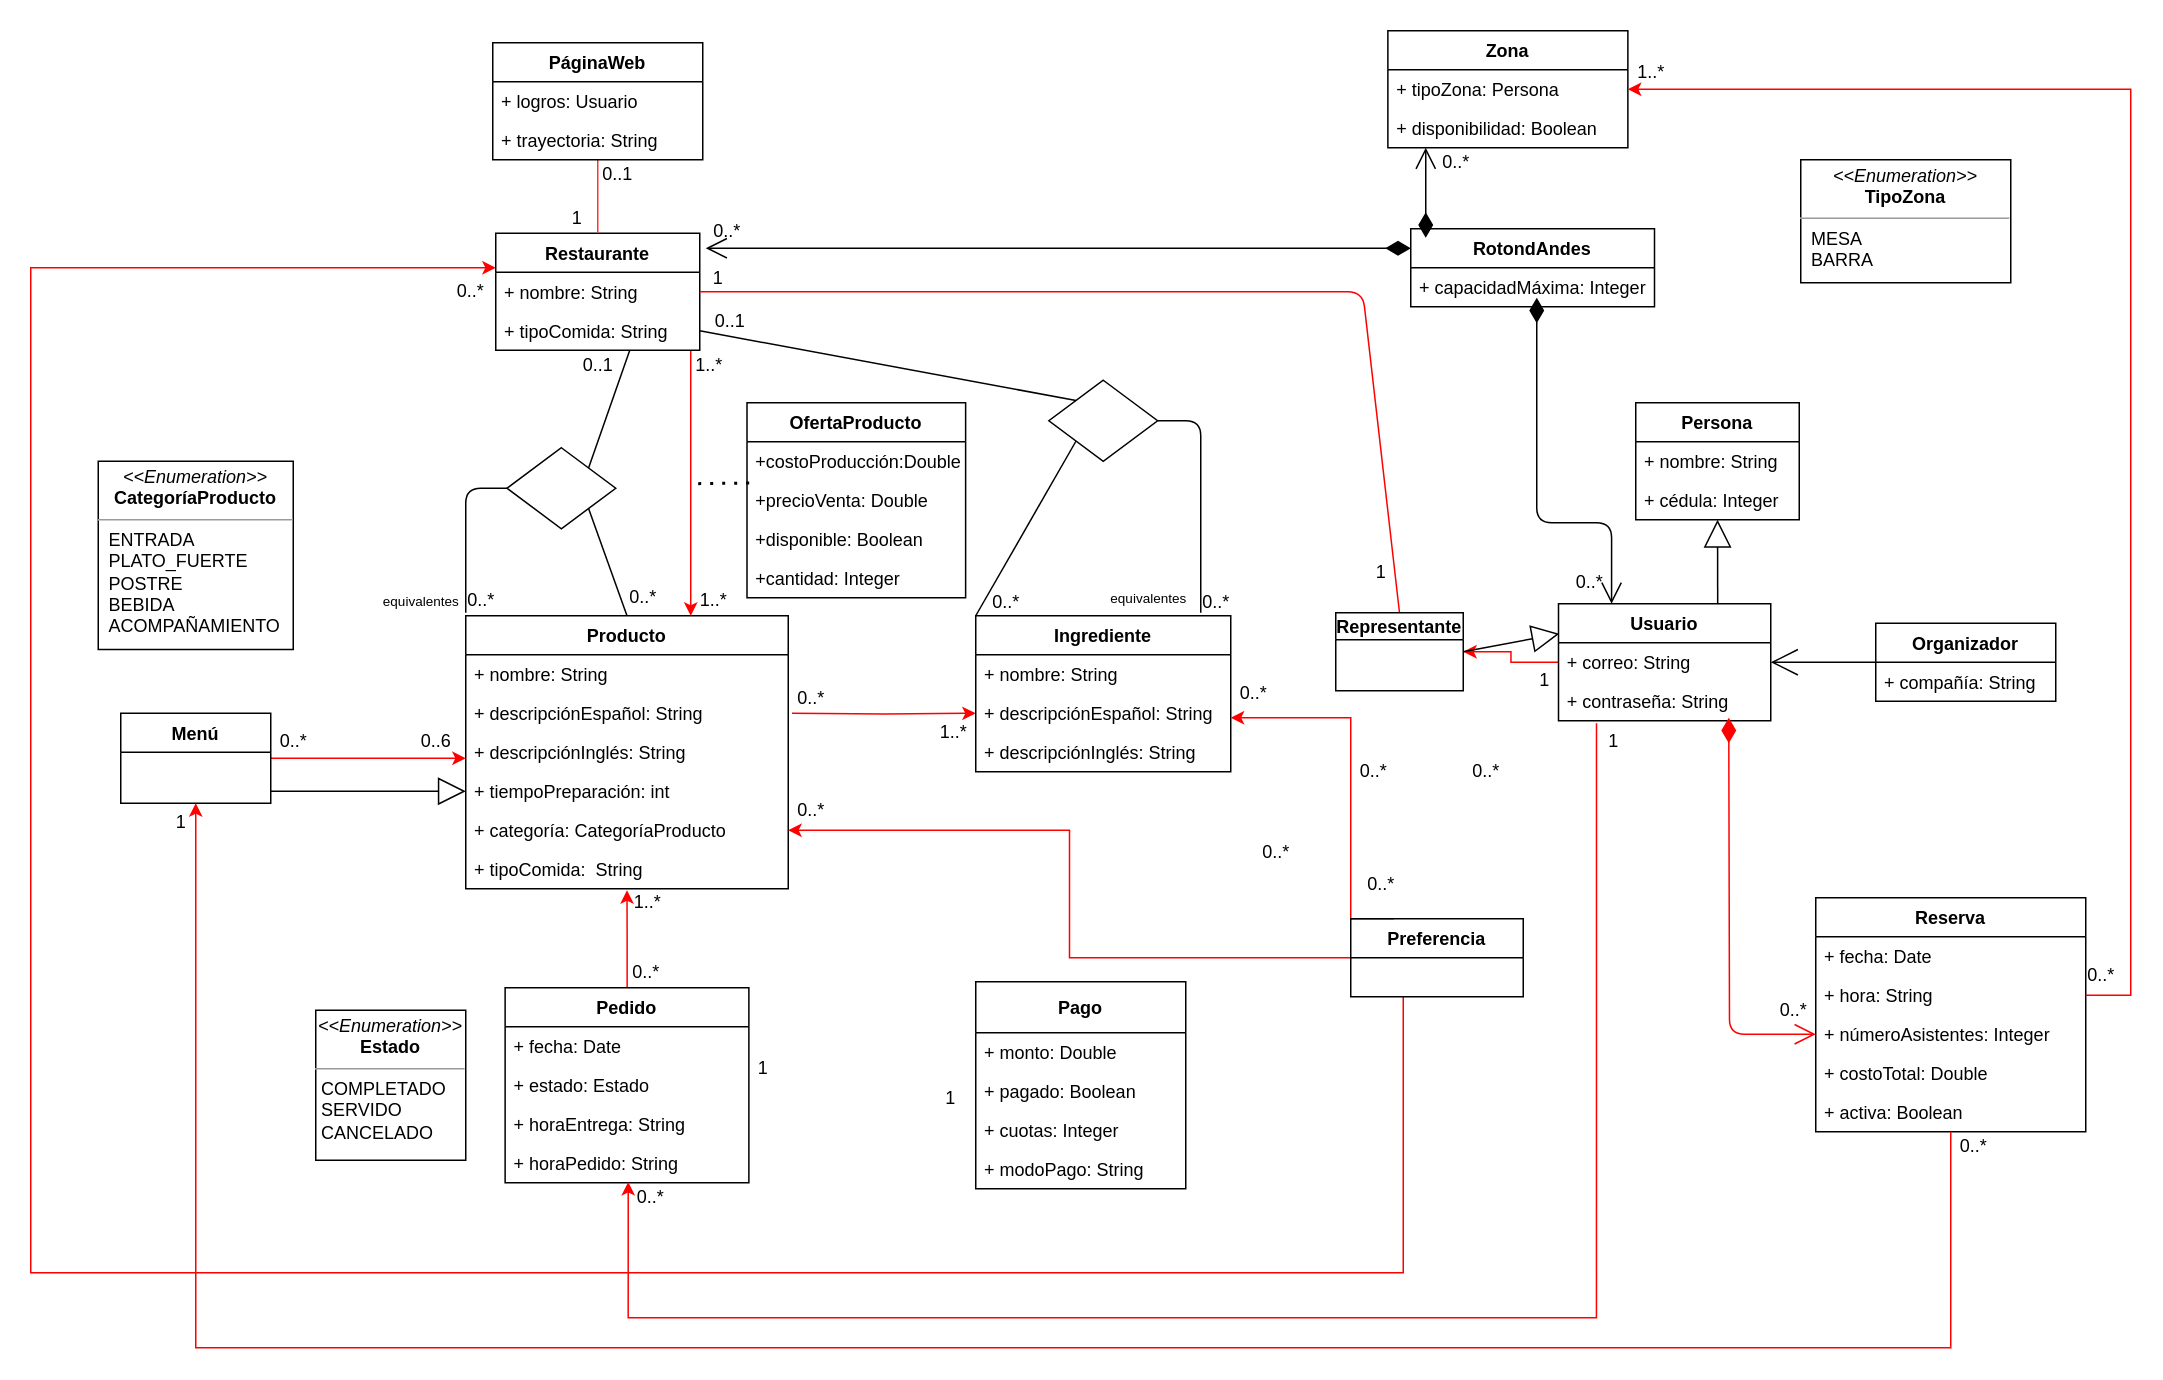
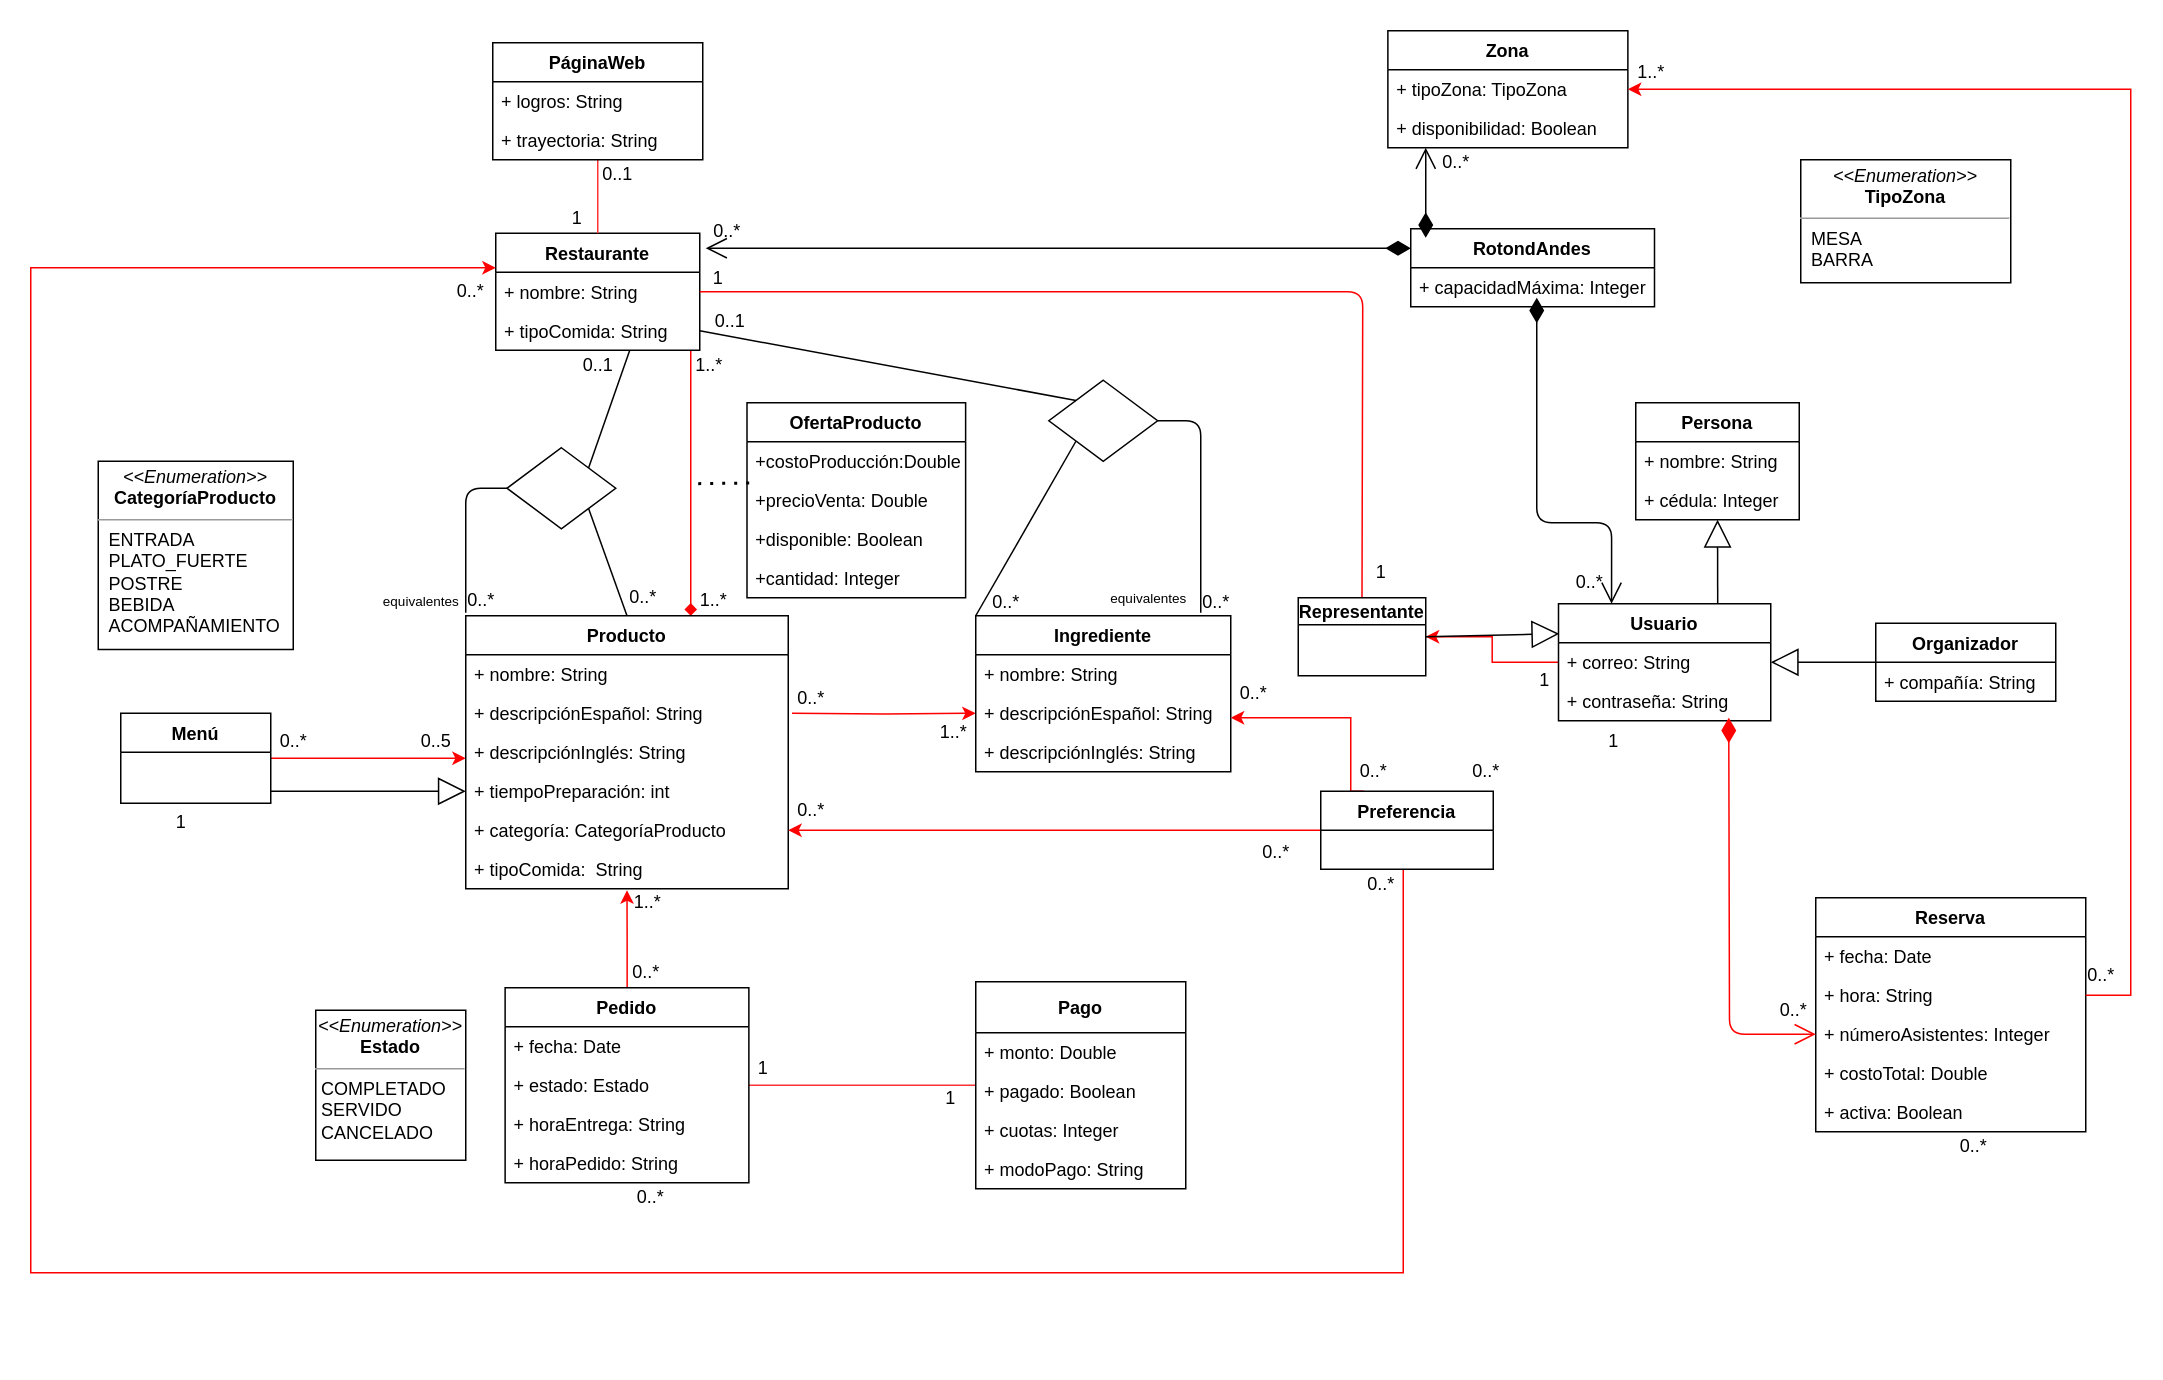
(1483, 90) -> (1485, 90)
(575, 102) -> (570, 102)
(691, 604) -> (691, 603)
(1400, 652) -> (1362, 637)
(1787, 662) -> (1799, 662)
(437, 742) -> (437, 742)
(1437, 958) -> (1407, 830)
none -> (862, 1085)
(1346, 1318) -> none
(915, 1348) -> none
